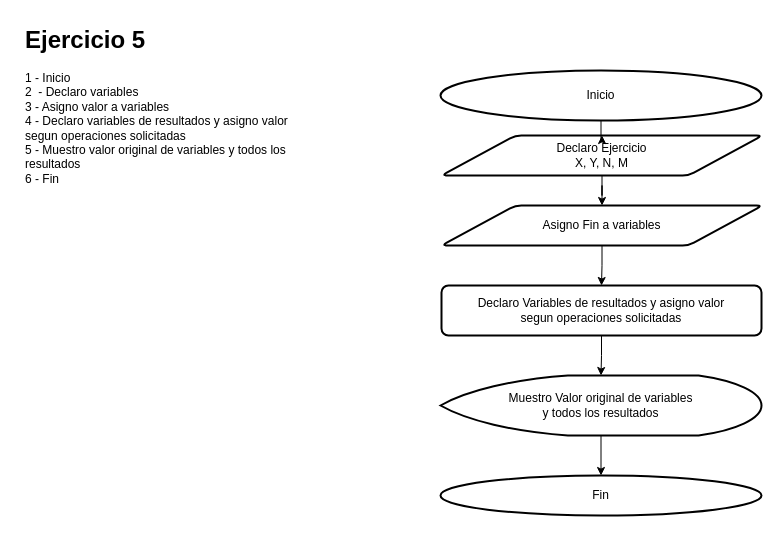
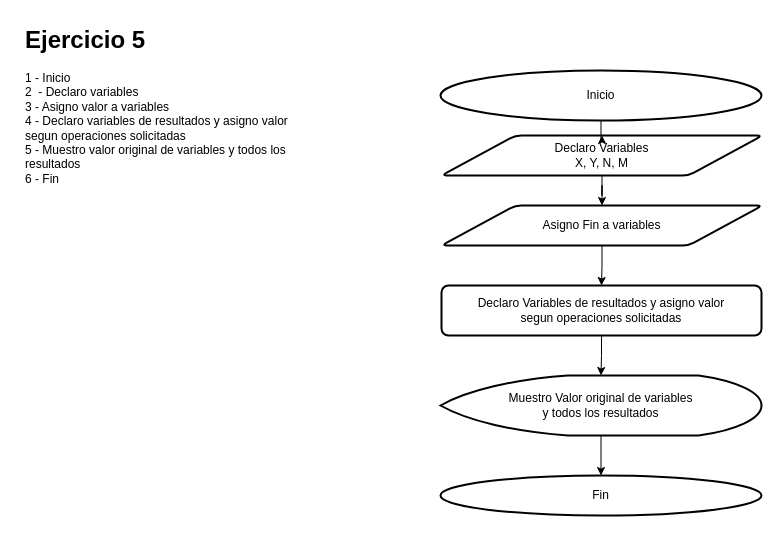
(602, 156) -> (602, 156)
